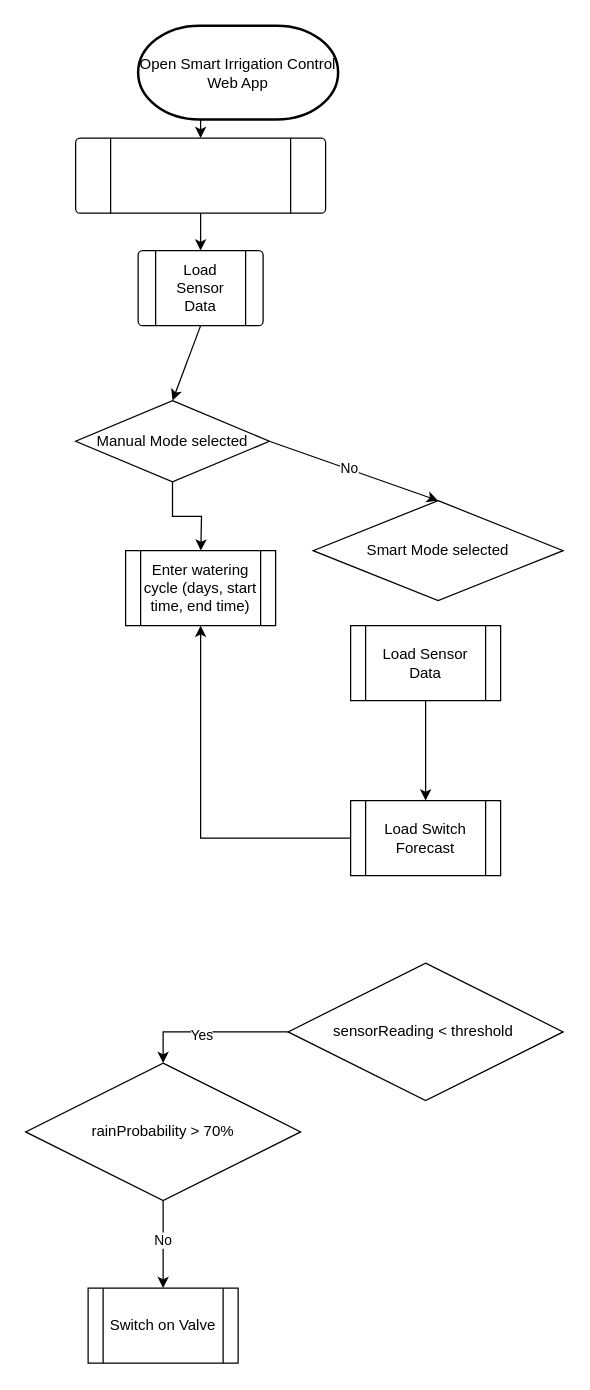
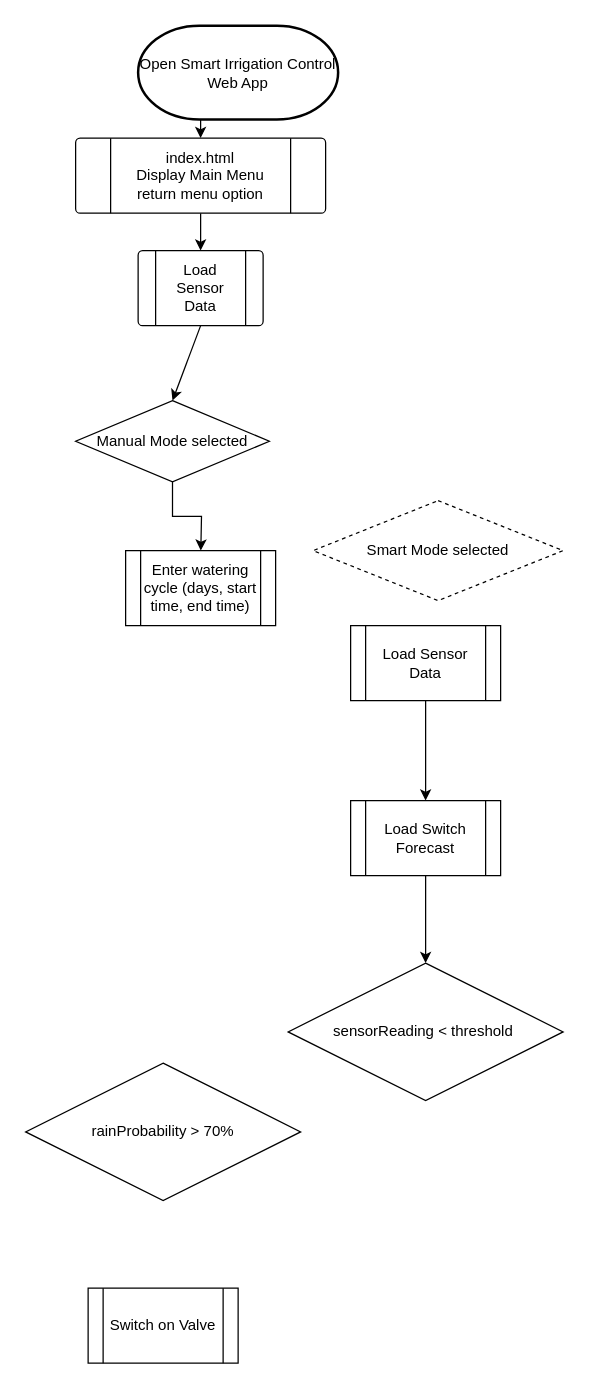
none -> (201, 176)
(350, 470) -> none
(438, 551) -> (438, 551)
(201, 811) -> (426, 915)
(214, 1032) -> none
(163, 1240) -> none
